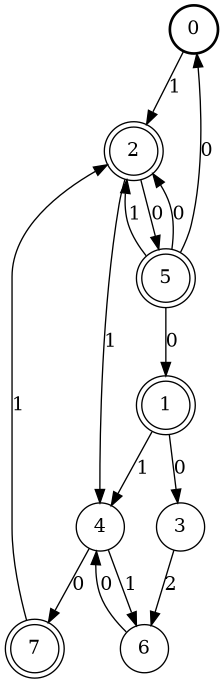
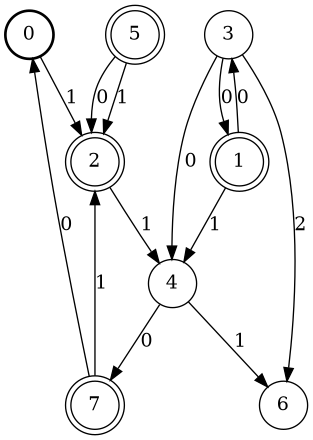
(200, 161) -> (59, 225)
(148, 208) -> none
(166, 335) -> (219, 90)
(103, 602) -> (181, 148)
